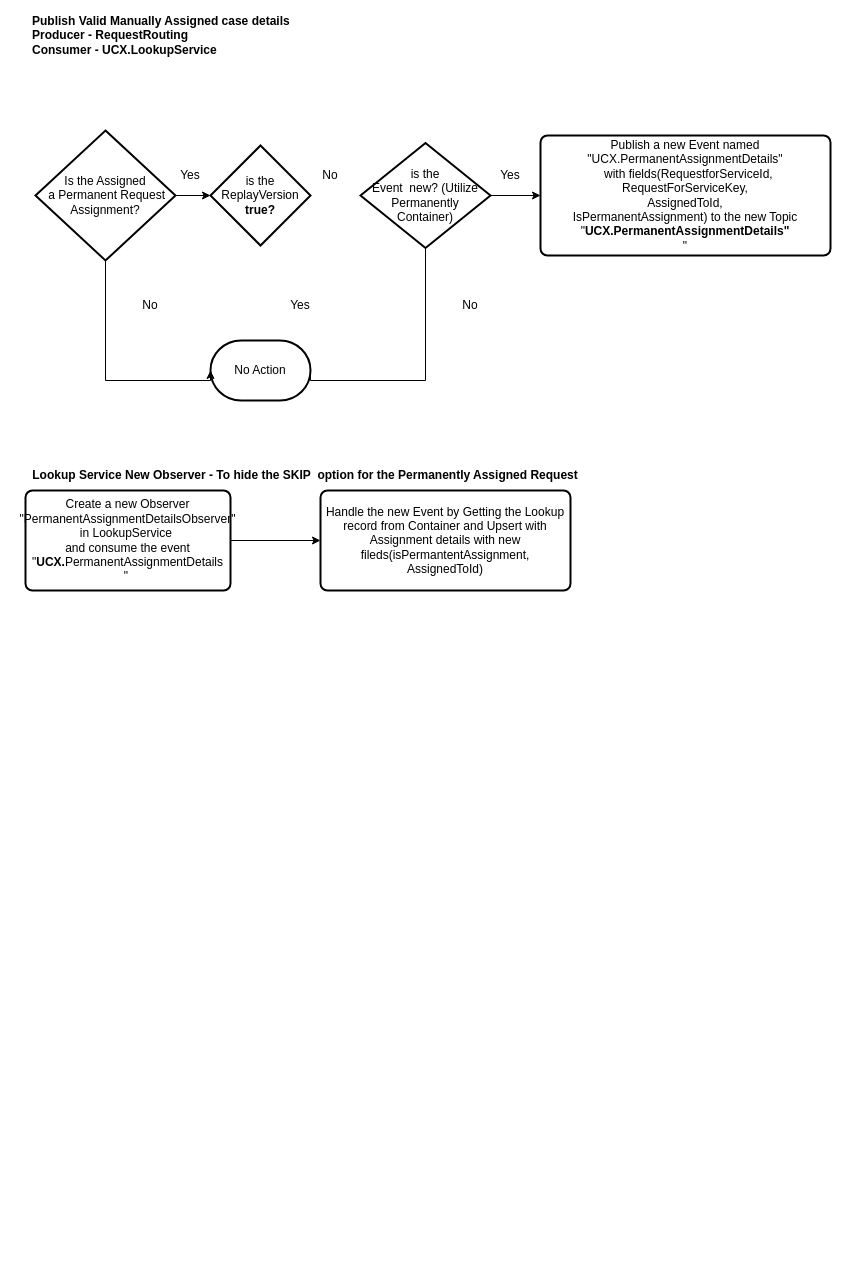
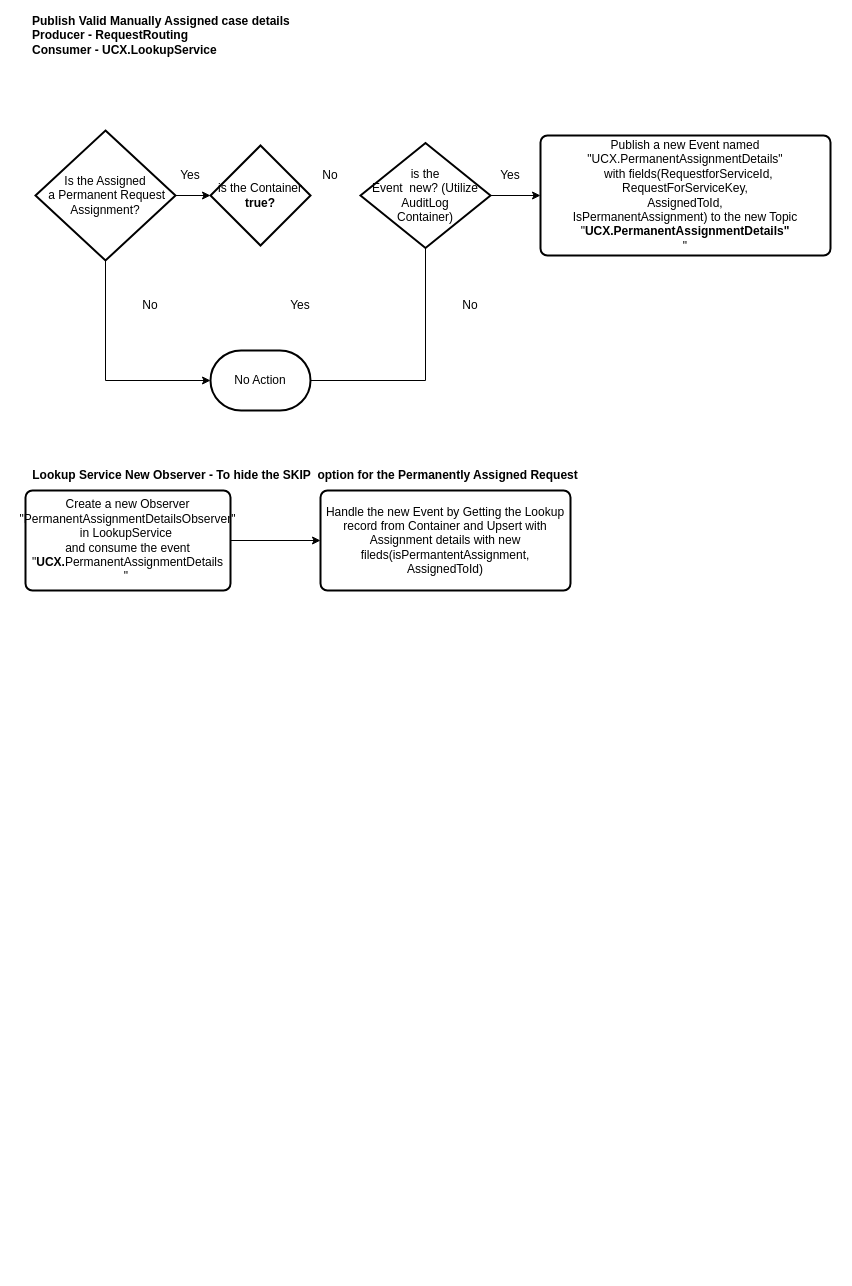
(261, 196) -> (261, 196)
(426, 196) -> (426, 196)
(261, 371) -> (261, 381)
